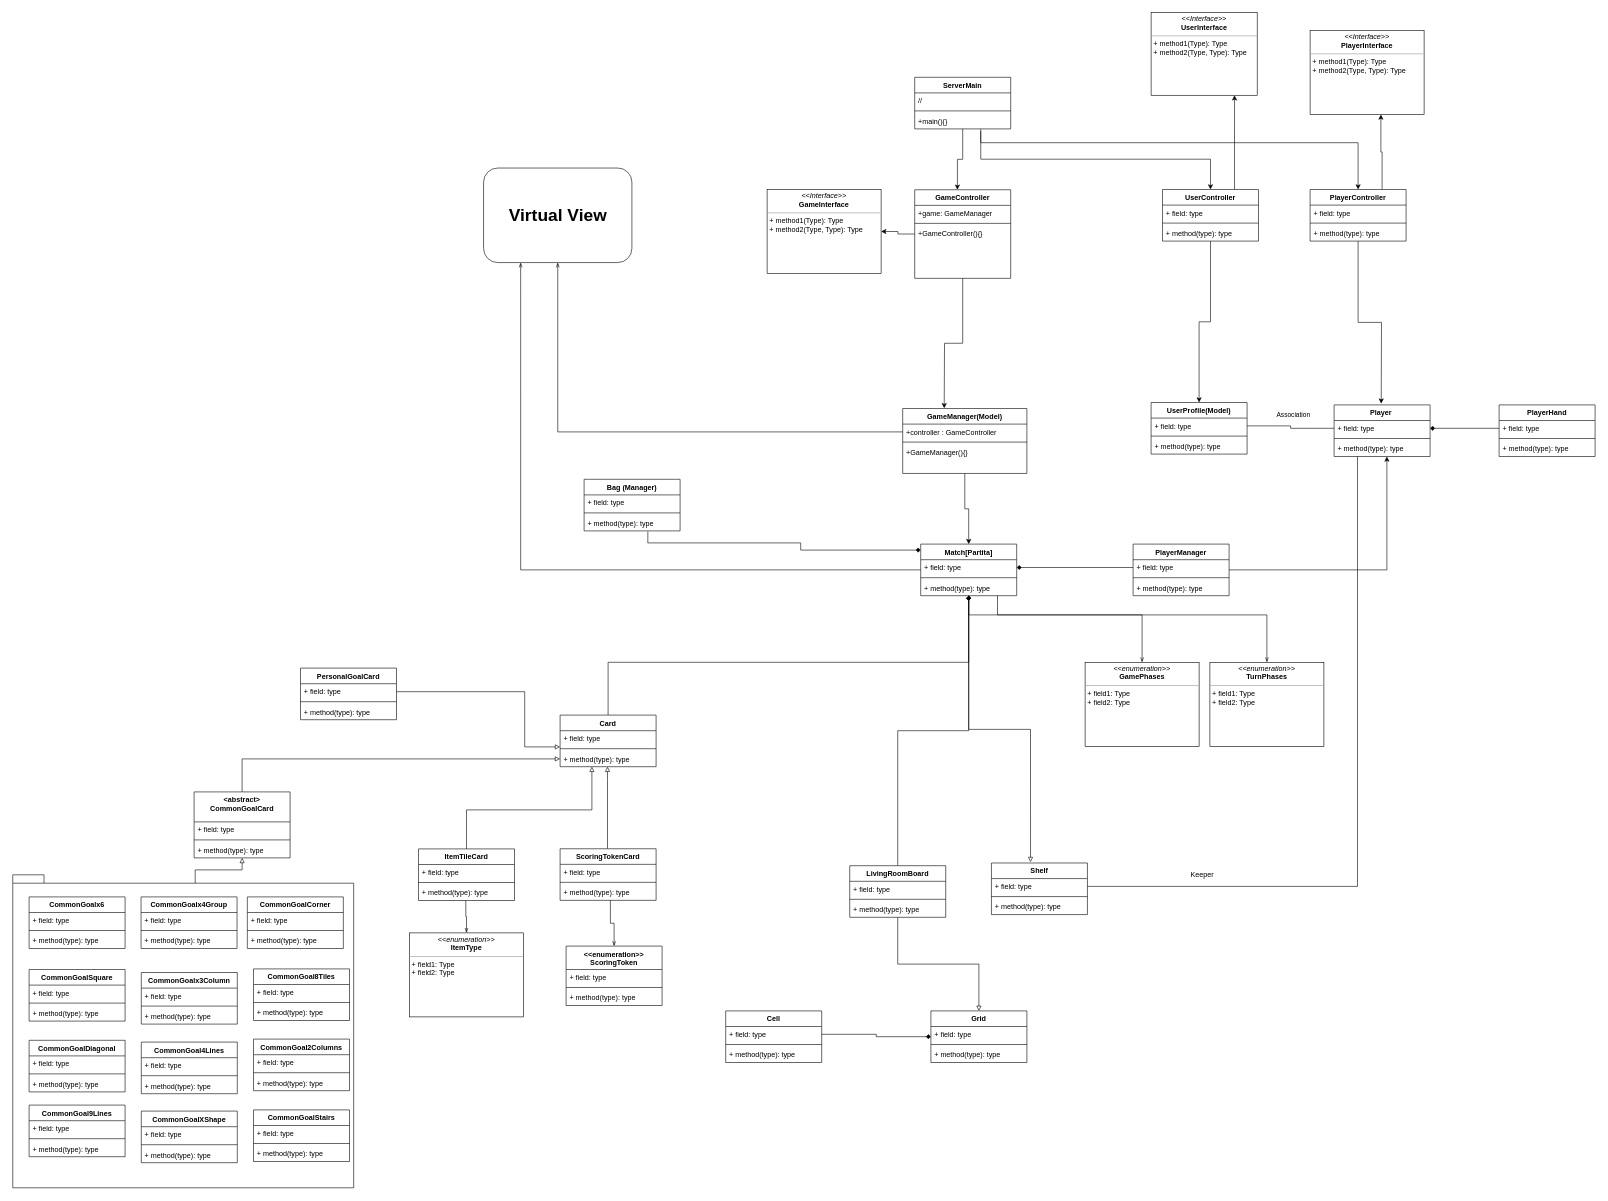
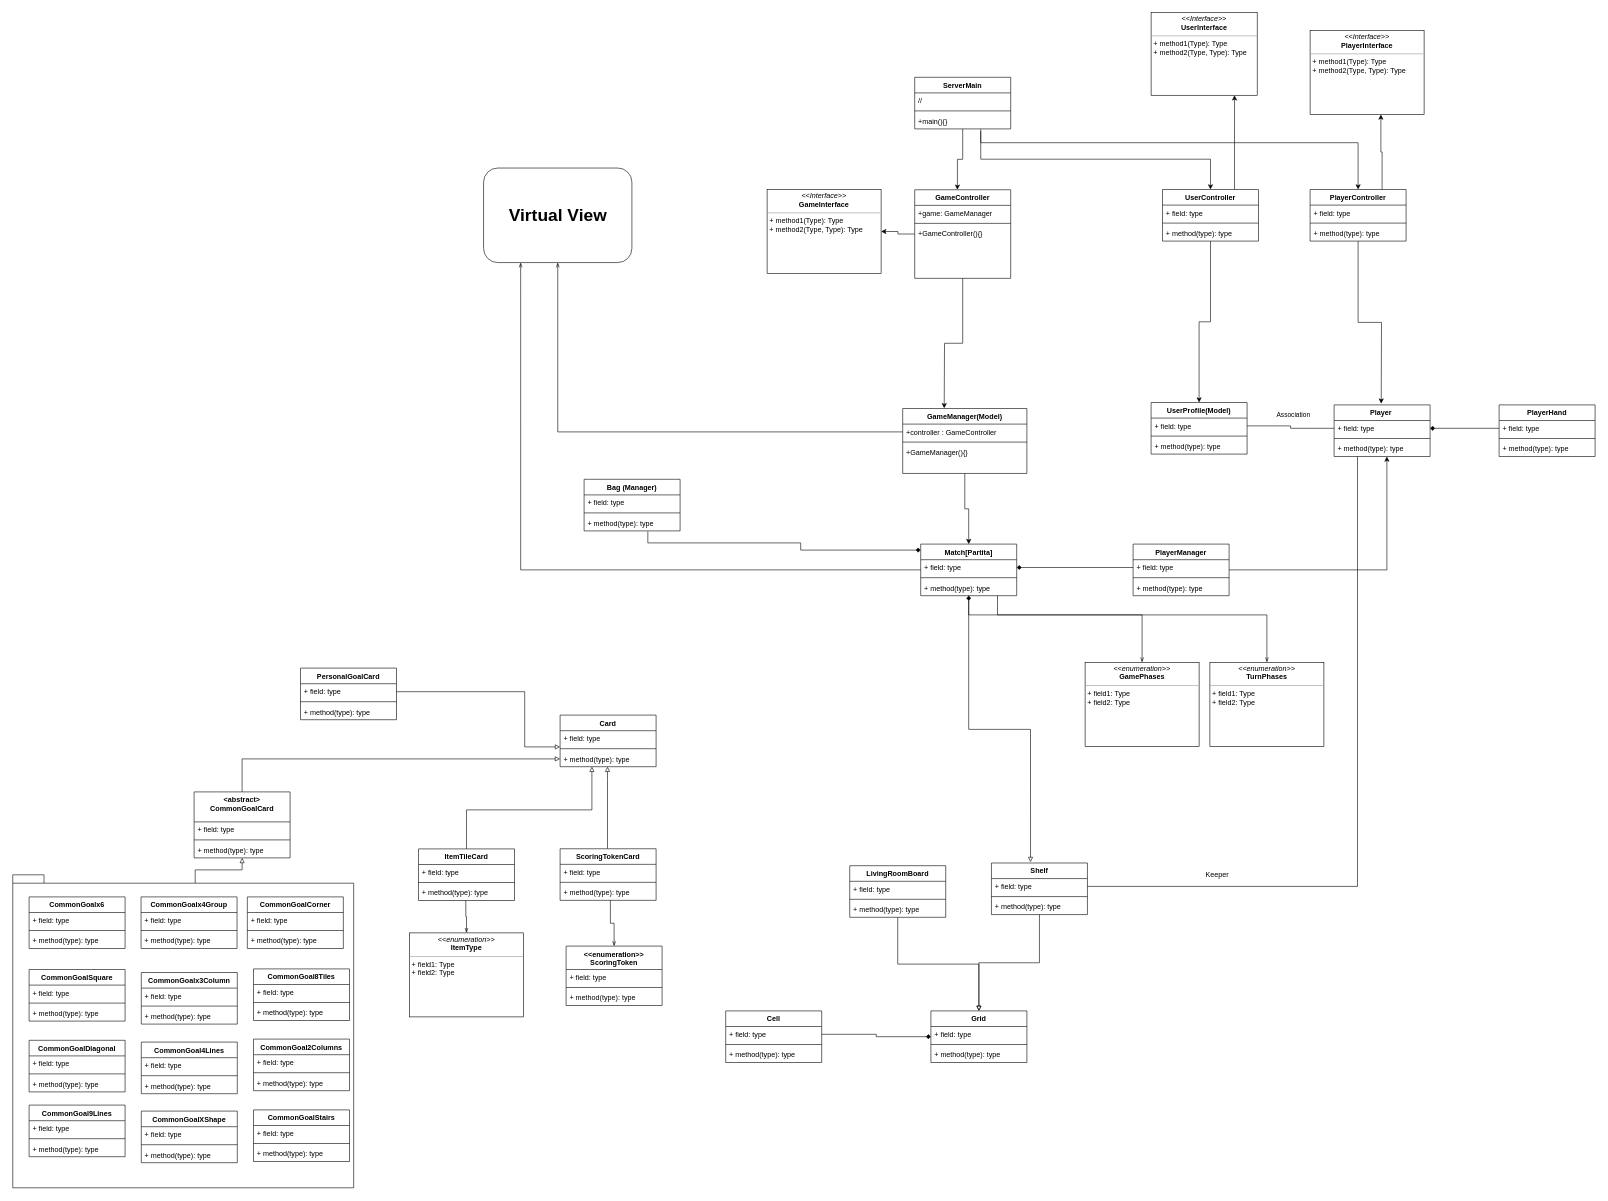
(761, 662) -> none
(898, 764) -> none
(1202, 874) -> (1217, 874)
none -> (1033, 963)
